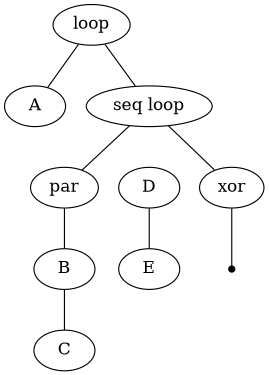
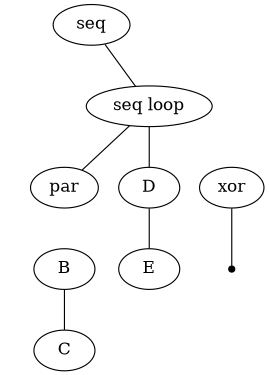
(92, 25) -> (92, 25)
(35, 106) -> none
(191, 148) -> (149, 147)
(64, 228) -> none
